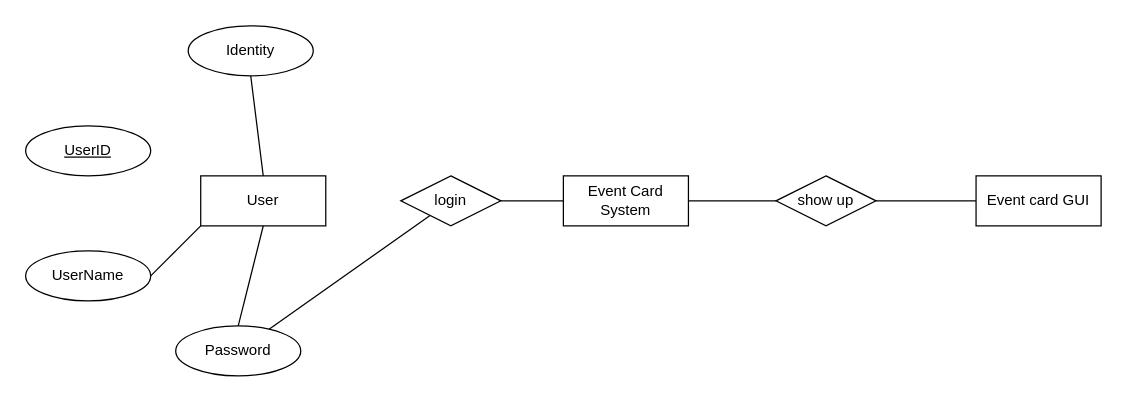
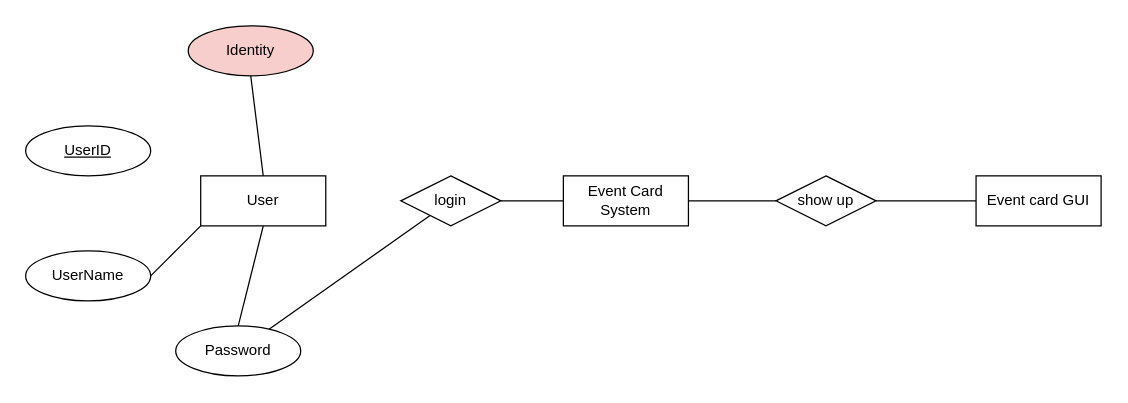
(251, 51) -> (251, 51)
